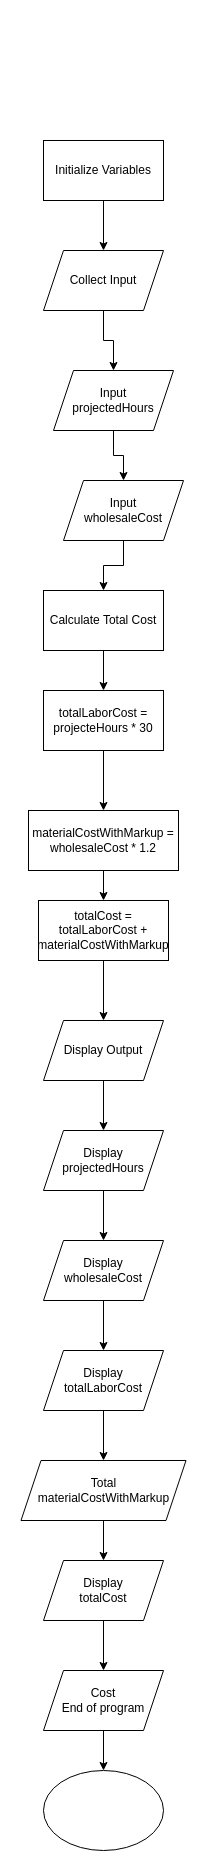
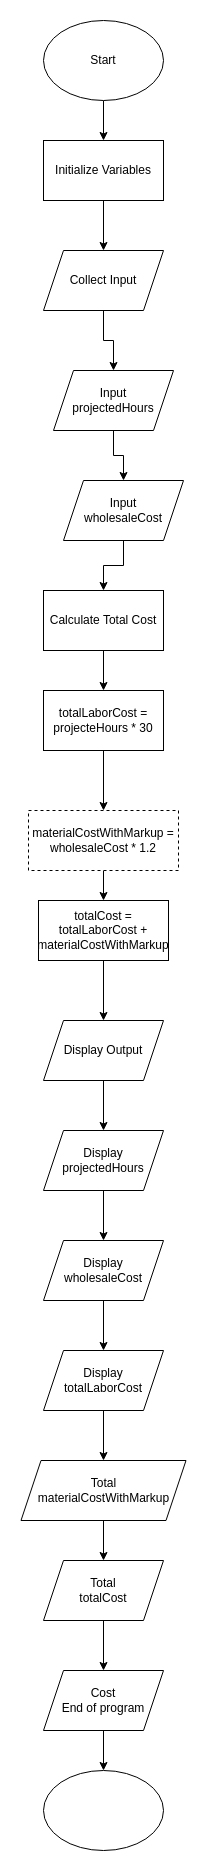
none -> (104, 61)
none -> (104, 117)
(104, 841) -> (104, 841)
(104, 1591) -> (104, 1591)
